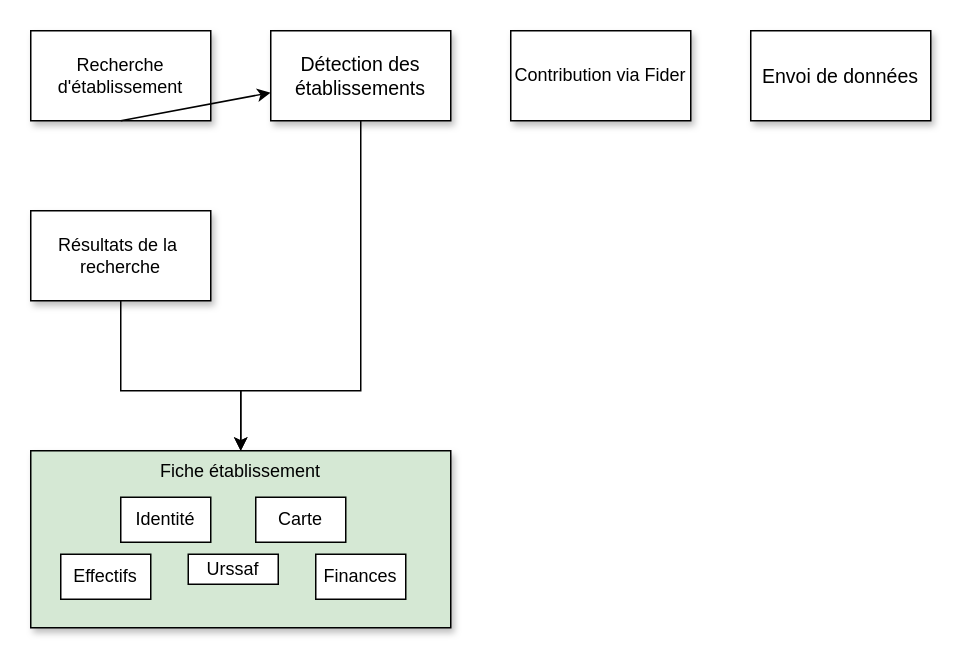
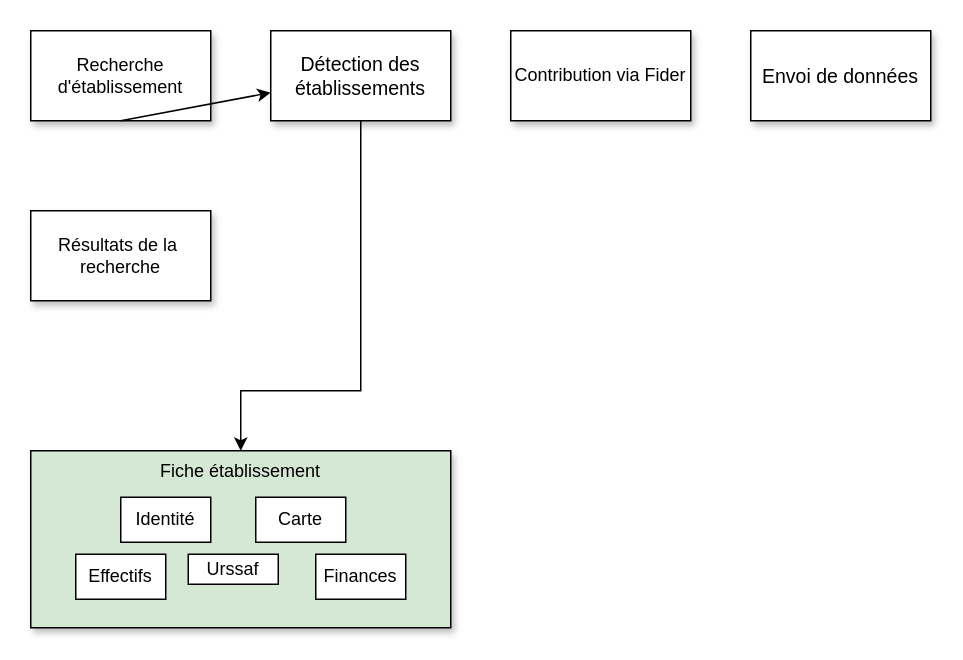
(134, 391) -> none
(106, 577) -> (121, 577)
